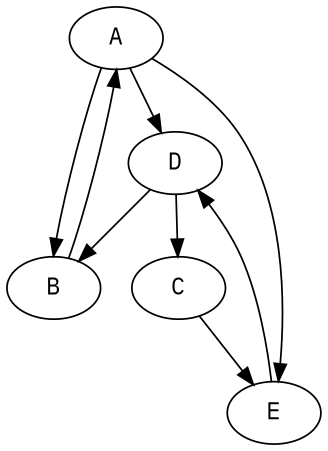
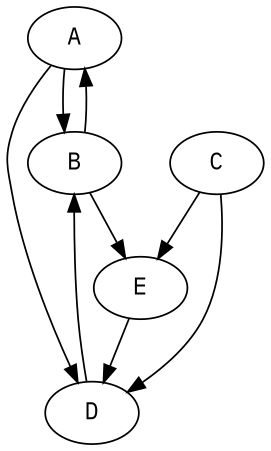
(265, 189) -> (103, 218)
(177, 217) -> (211, 301)
